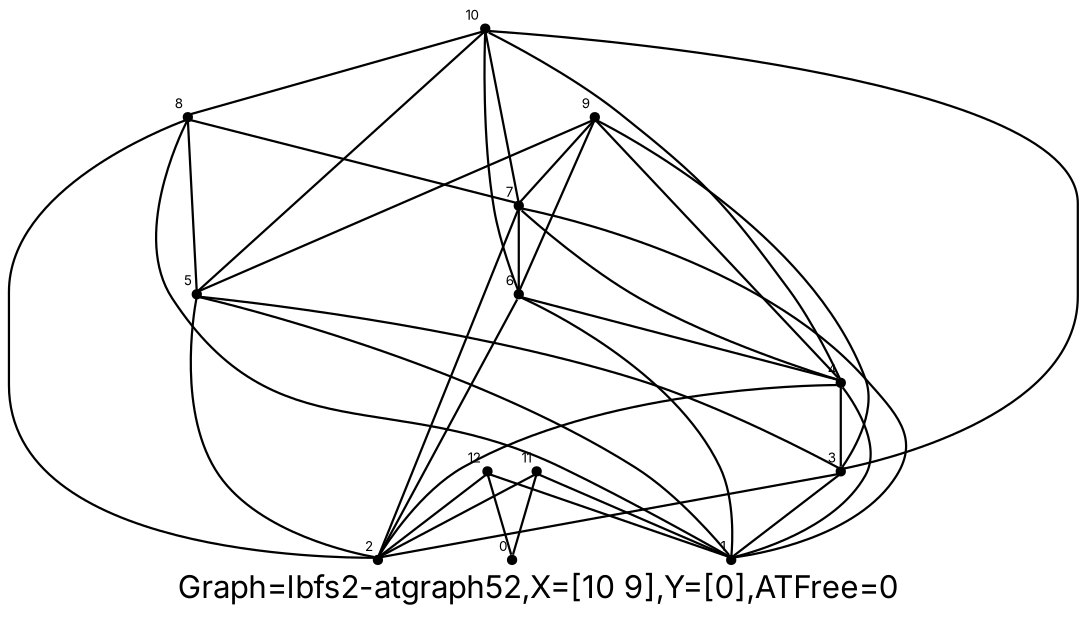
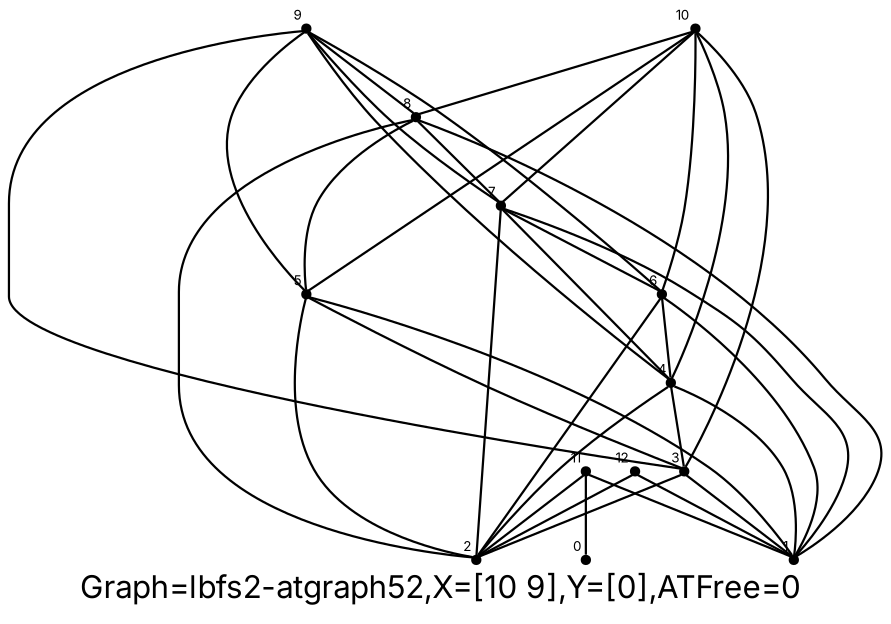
none -> (361, 73)
(500, 515) -> none
